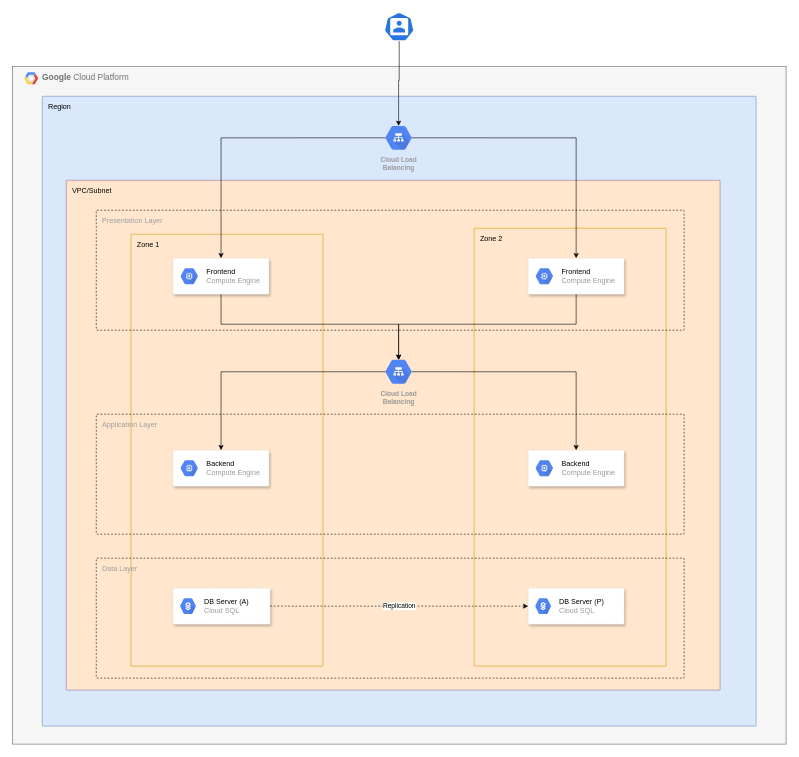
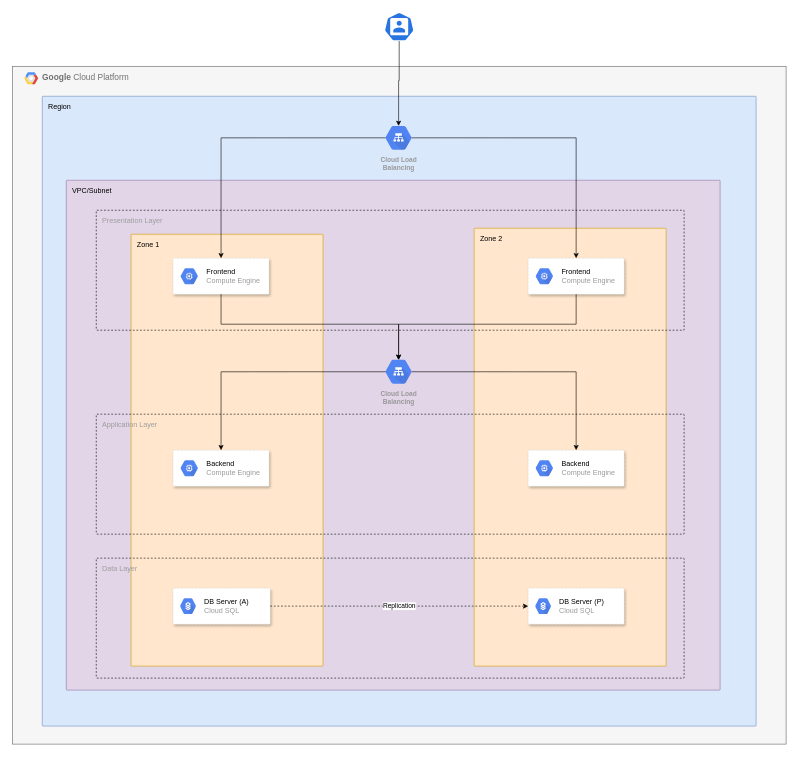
(393, 435) -> (393, 435)
